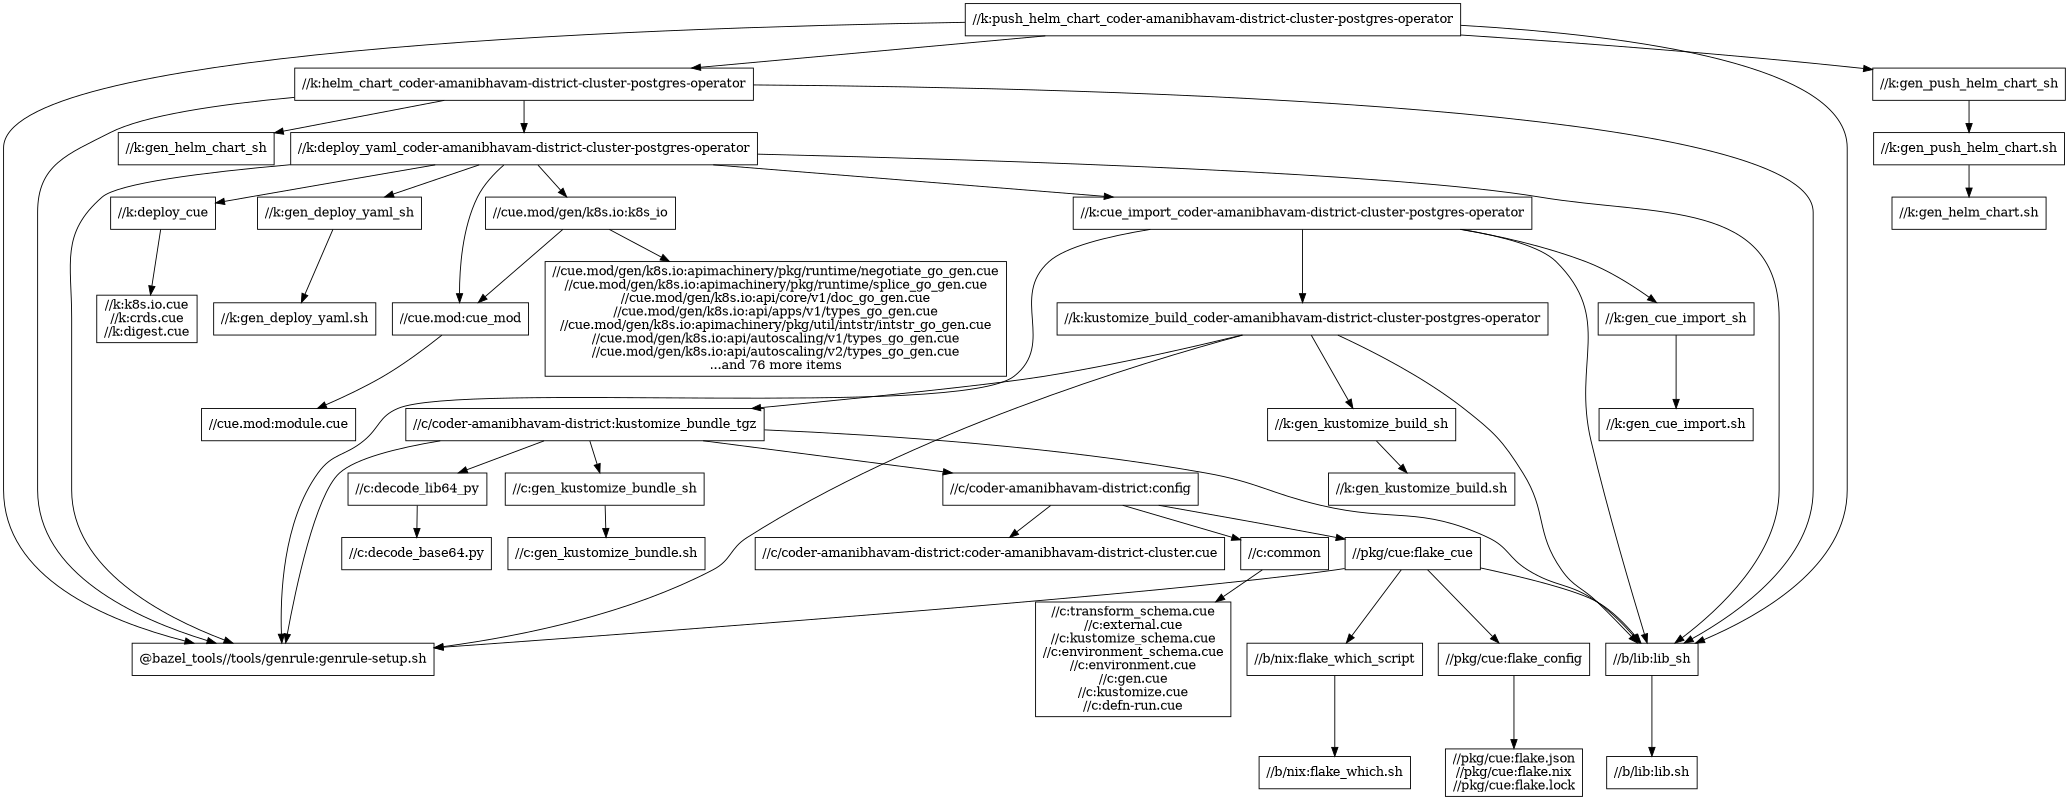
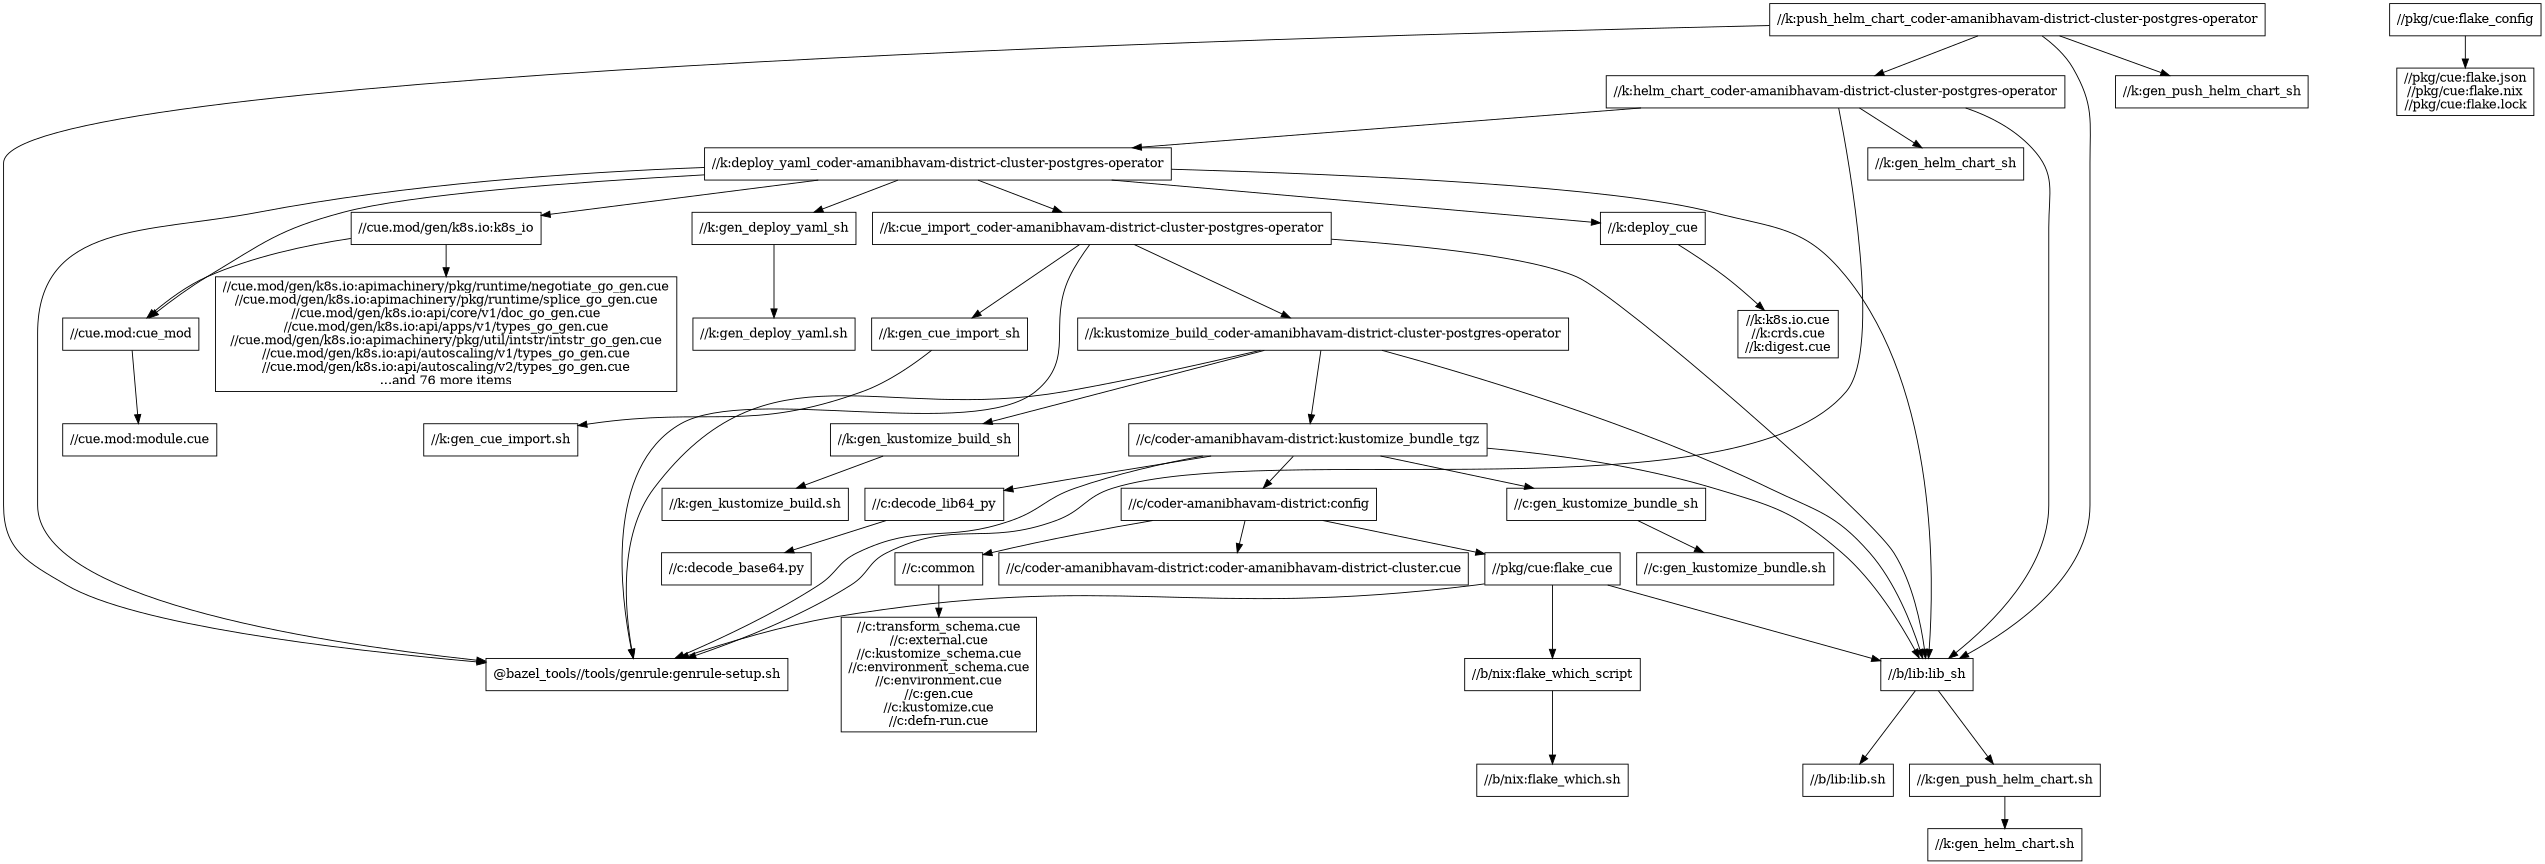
(1969, 112) -> (1963, 724)
(1460, 603) -> none
